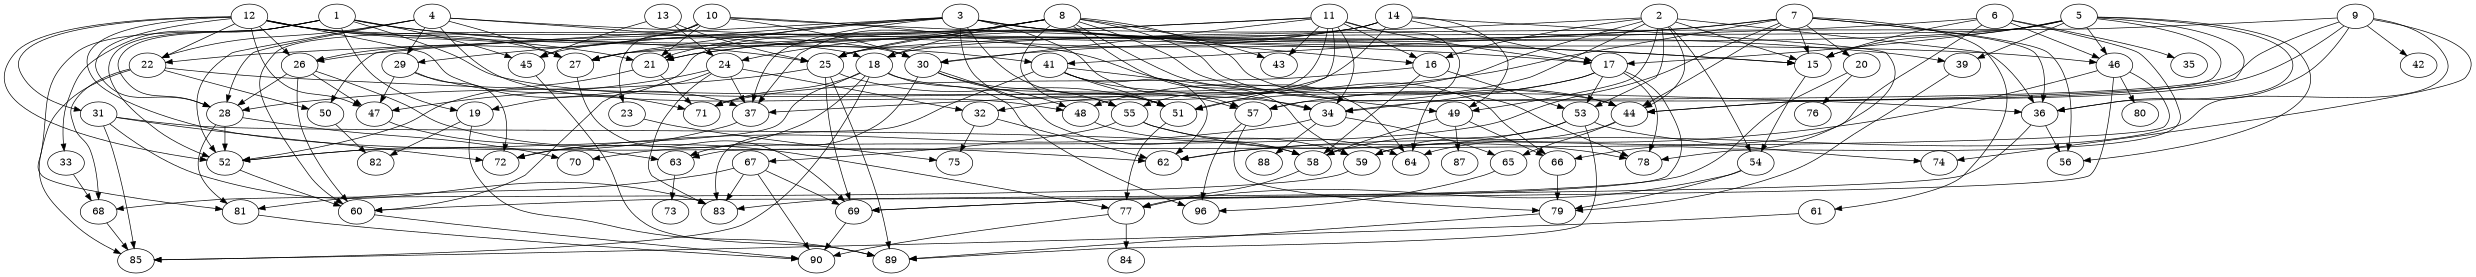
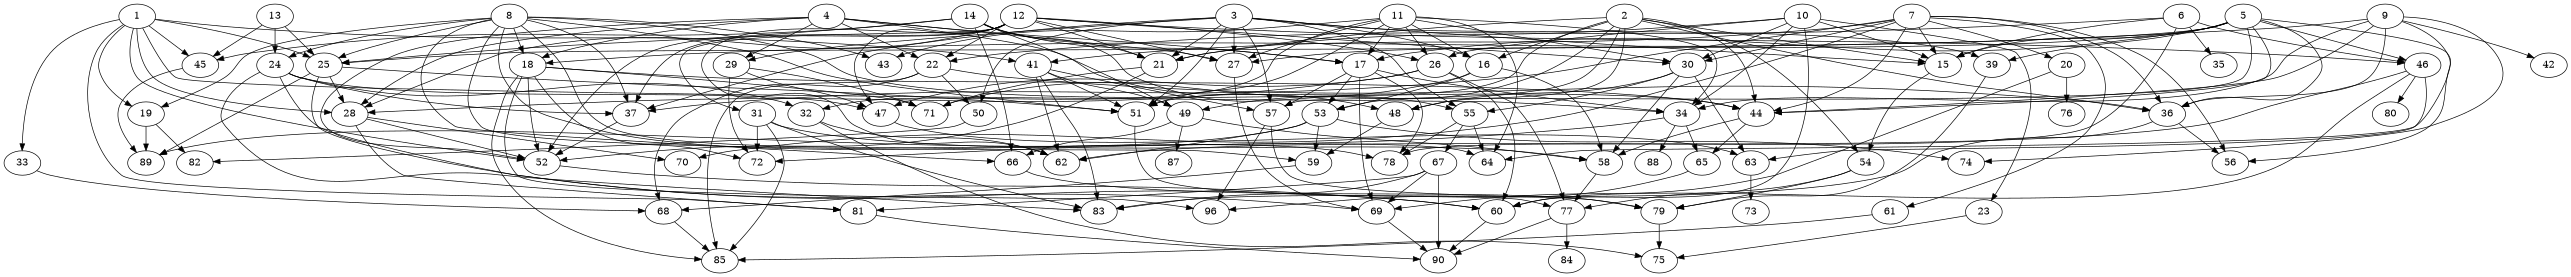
(1794, 138) -> none
(1134, 243) -> (1659, 235)
